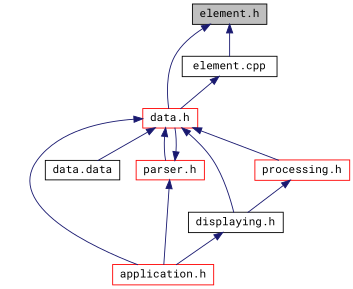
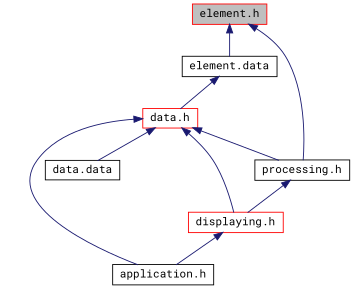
(230, 14) -> (230, 14)
(172, 63) -> (298, 87)
(230, 66) -> (230, 66)
(170, 170) -> none
(302, 170) -> (302, 170)
(236, 222) -> (236, 222)
(163, 275) -> (163, 275)
